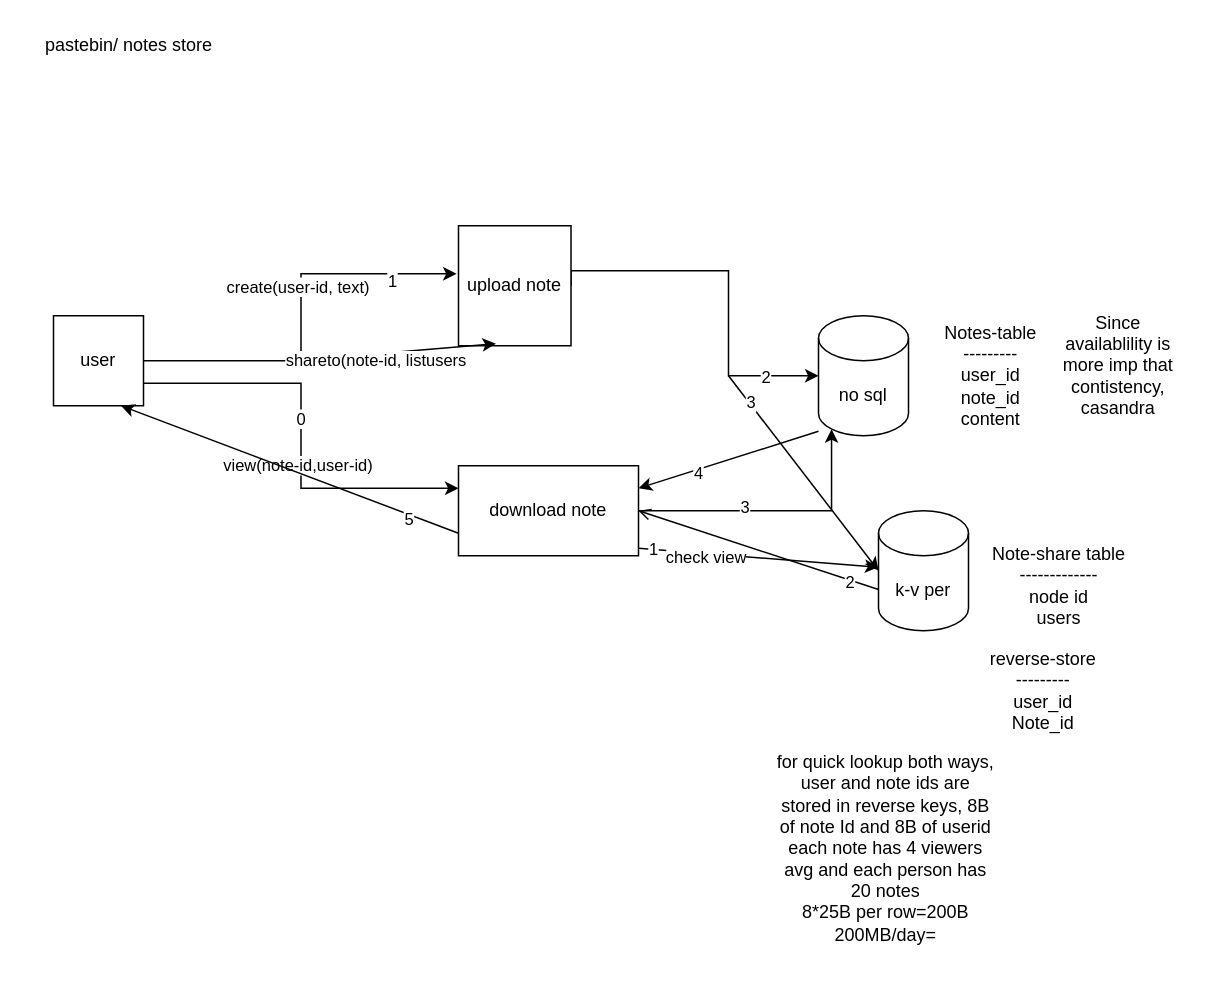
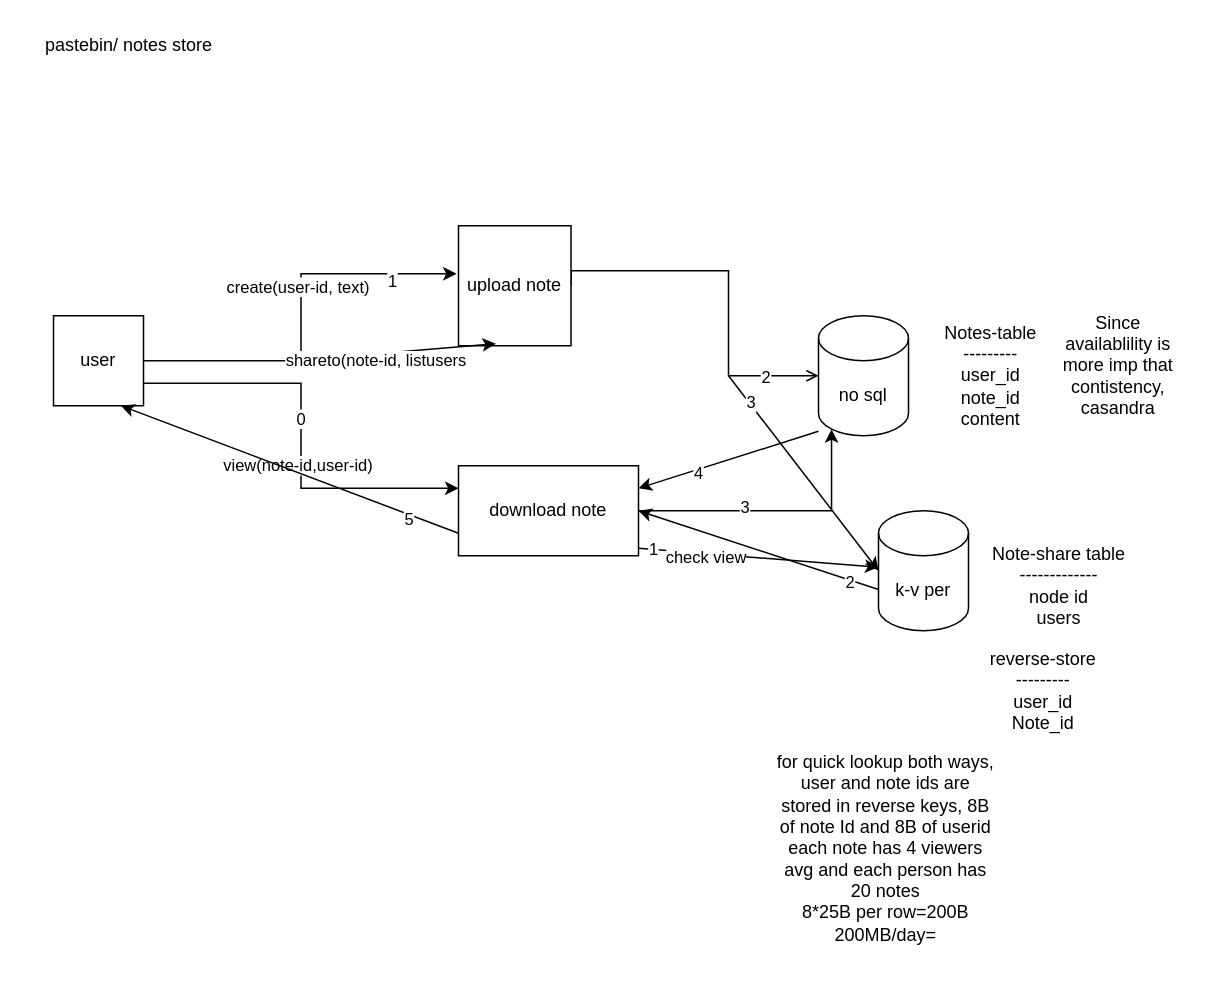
(807, 376) -> (809, 376)
(647, 514) -> (649, 514)
